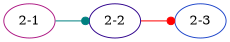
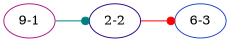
(29, 21) -> (29, 21)
(200, 21) -> (200, 21)
